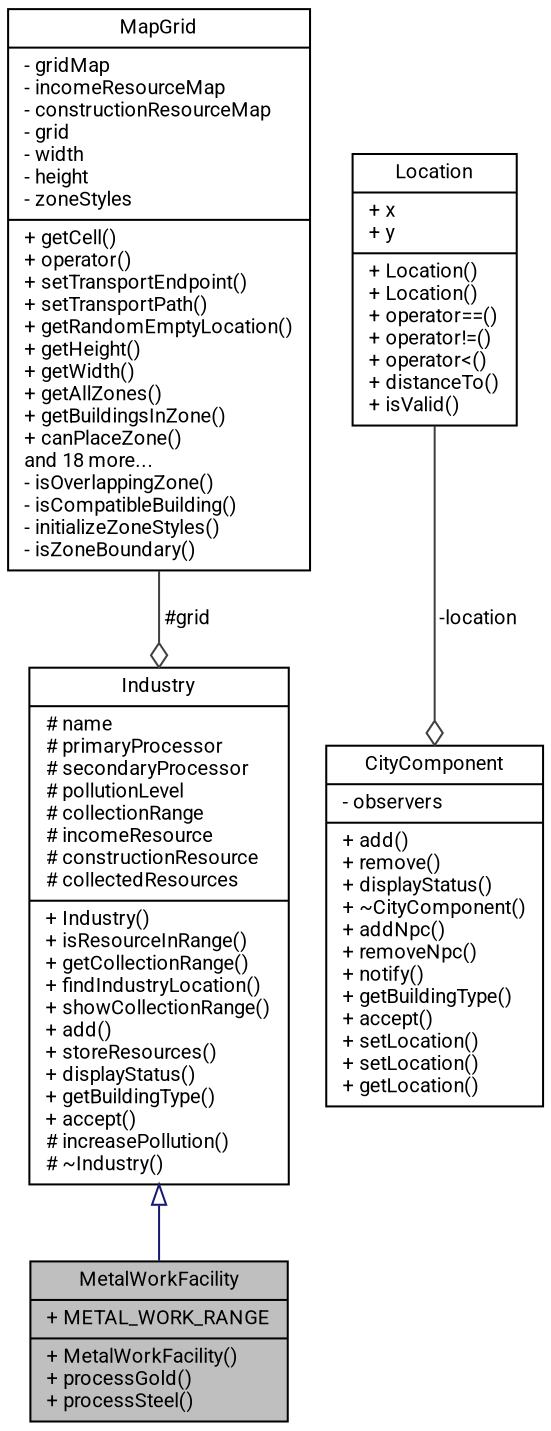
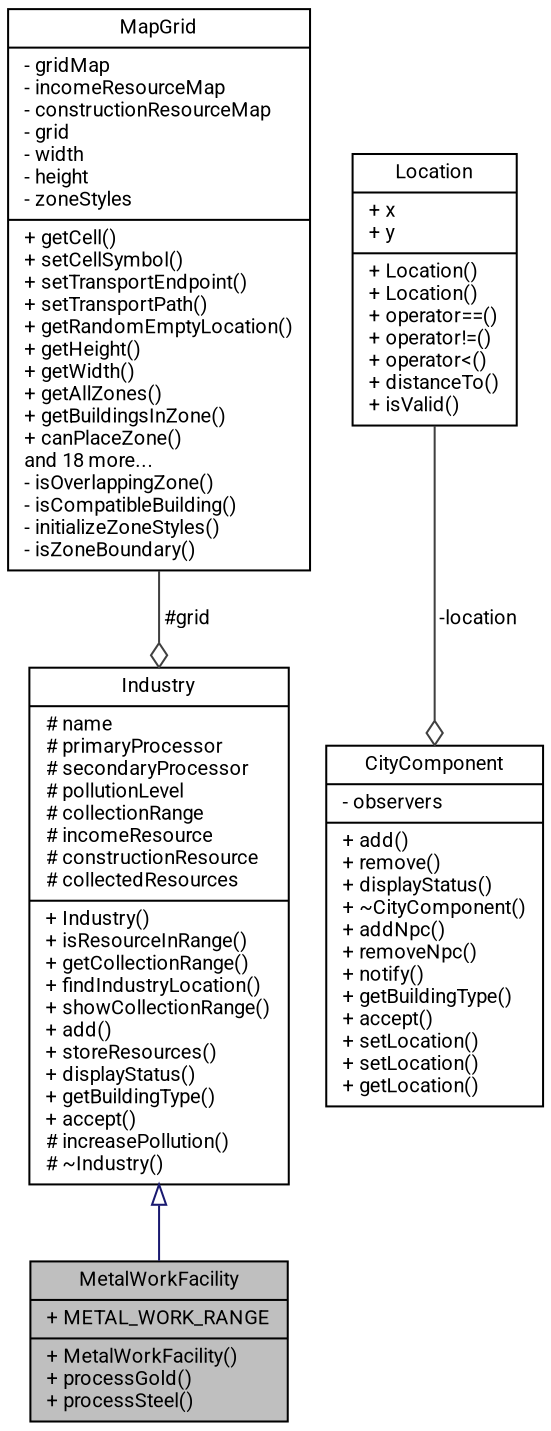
(79, 260) -> (104, 260)
